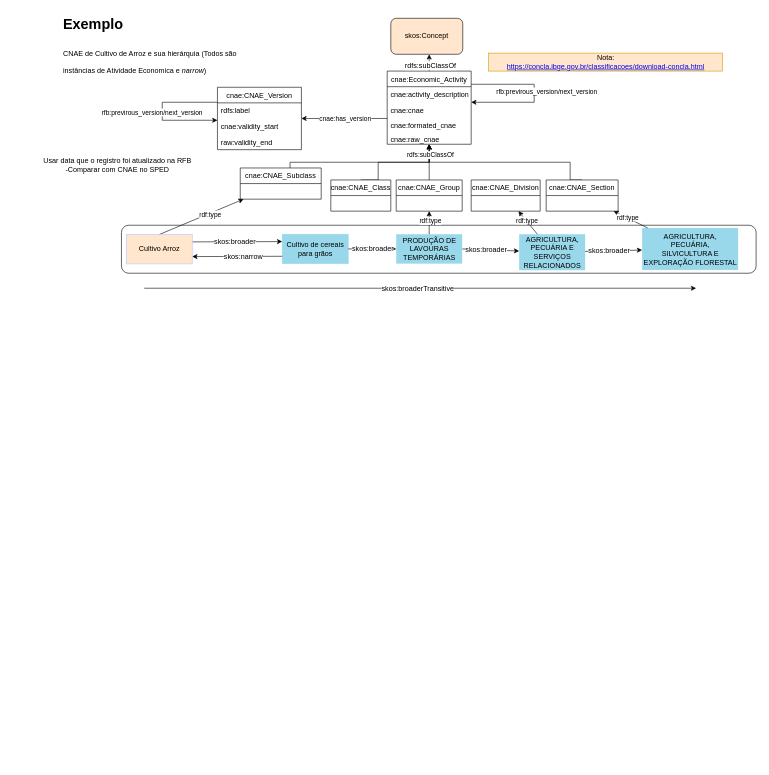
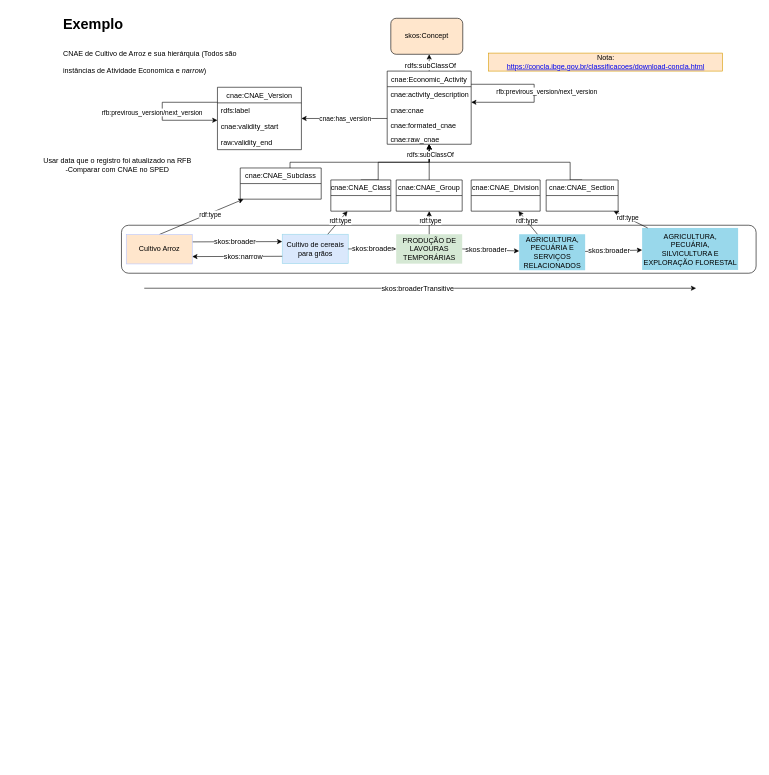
none -> (336, 224)
(315, 249) -> (315, 249)
(429, 249) -> (429, 249)
